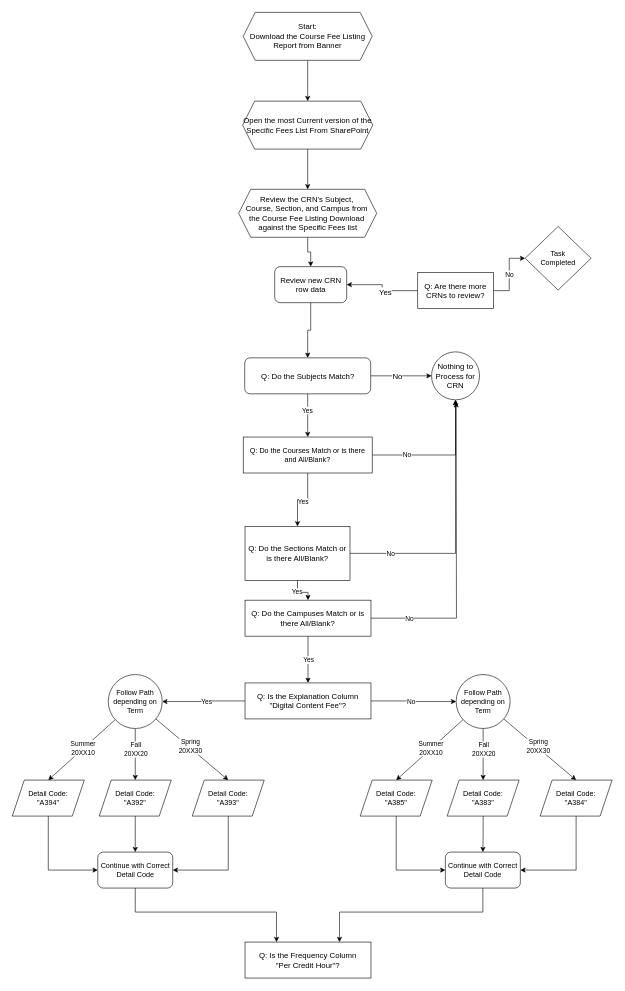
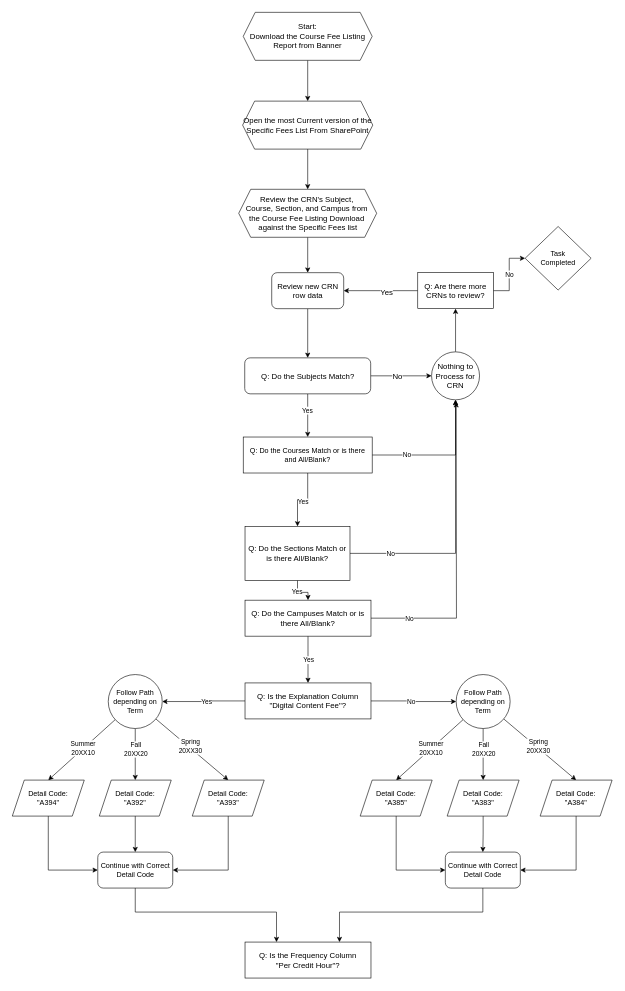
(311, 285) -> (308, 291)
none -> (456, 333)
